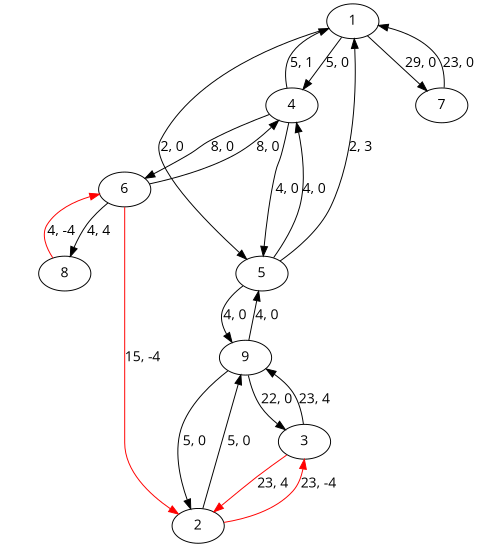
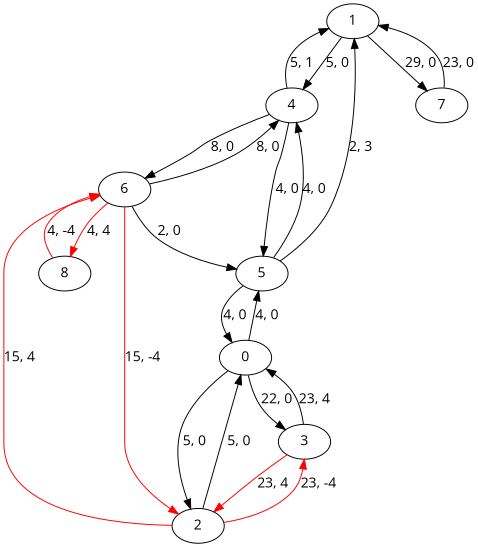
(179, 113) -> (172, 248)
(88, 223) -> (88, 223)
(246, 358) -> (246, 358)
none -> (4, 399)
